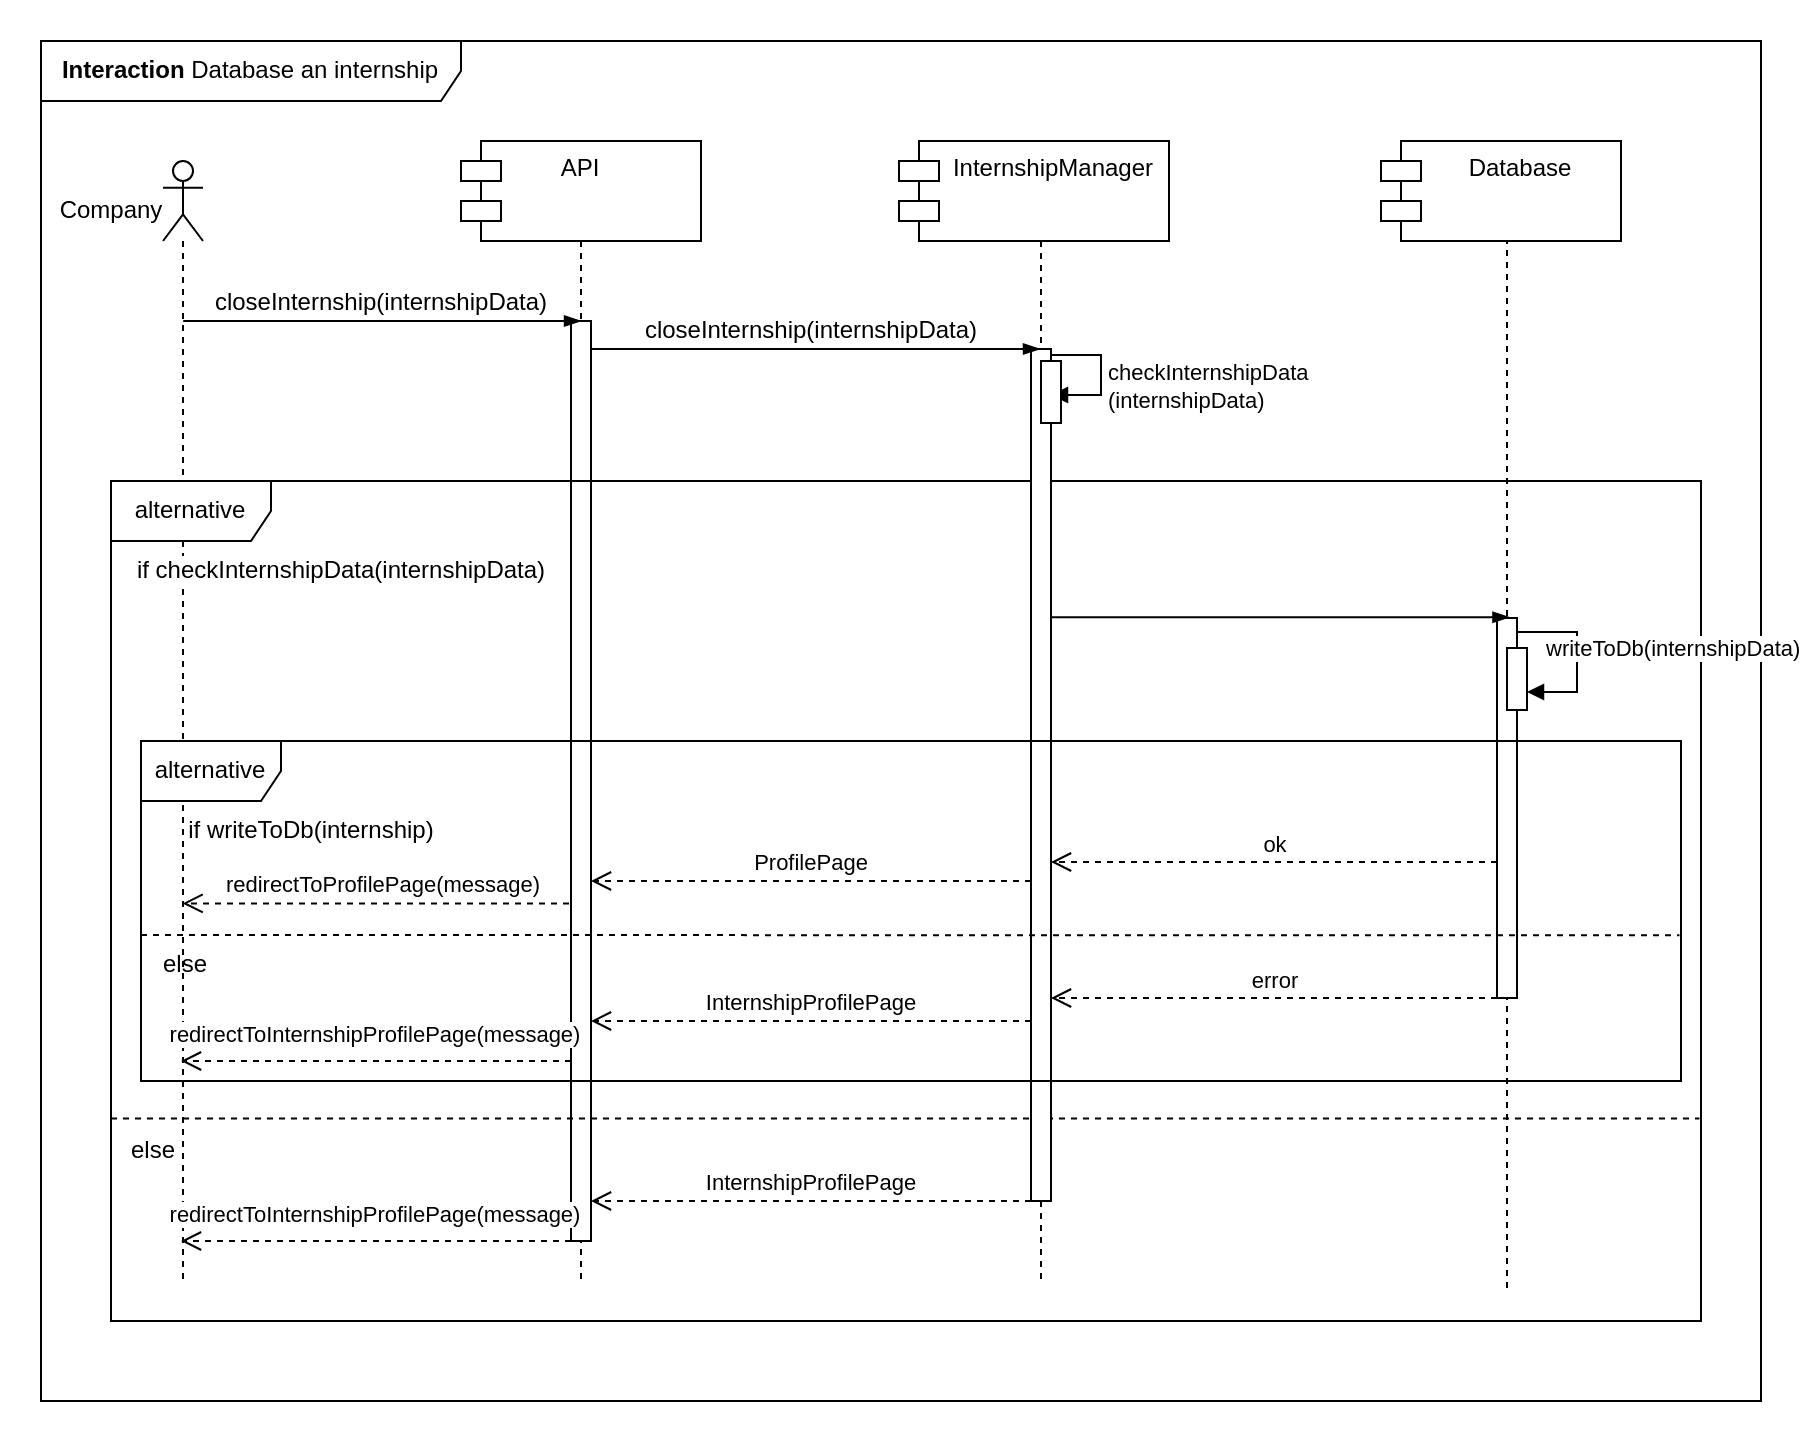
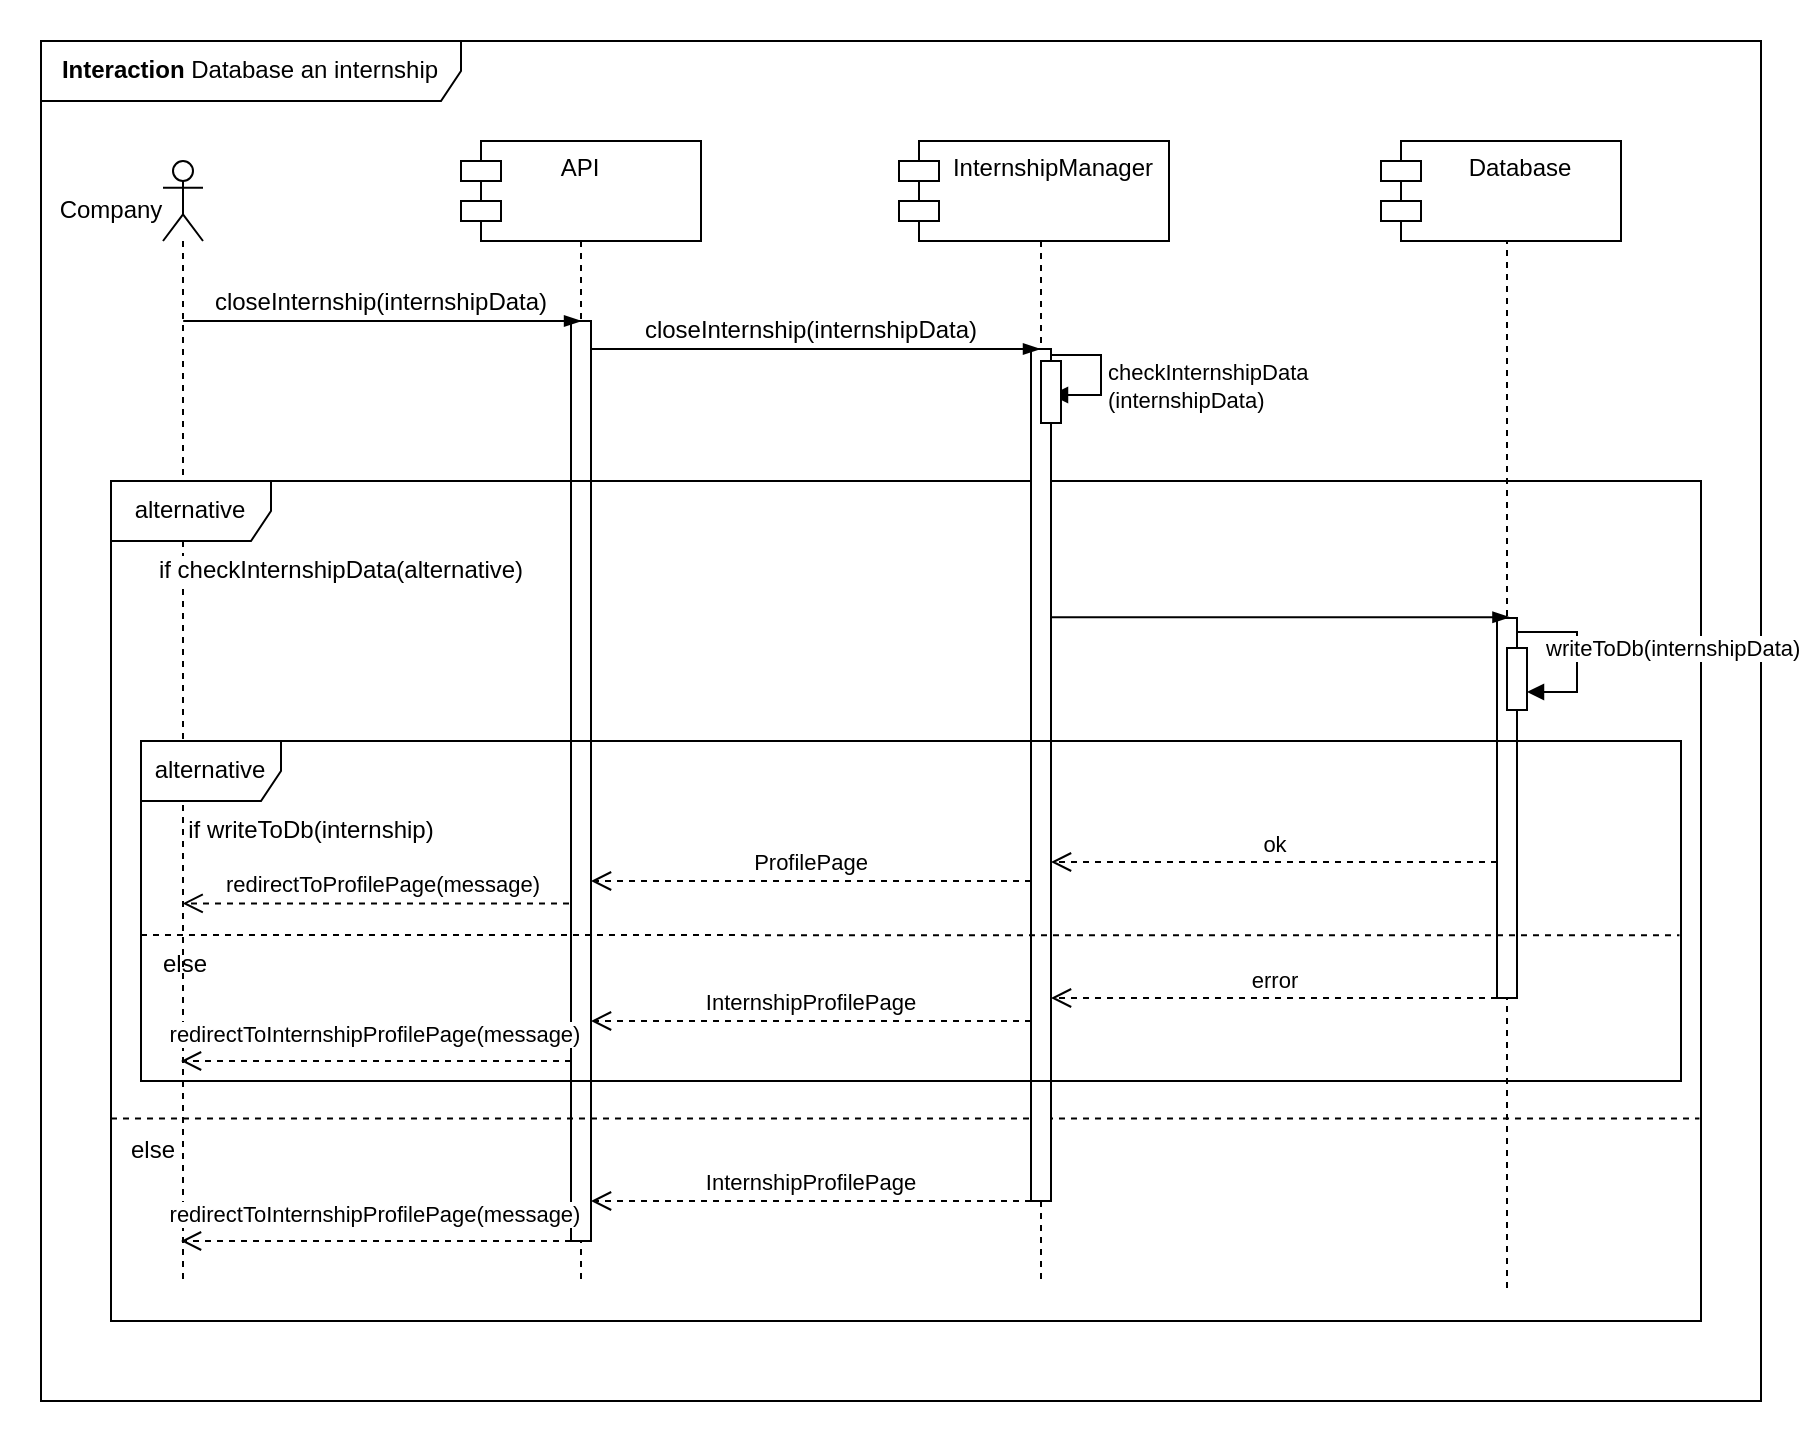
(342, 571) -> (342, 571)
